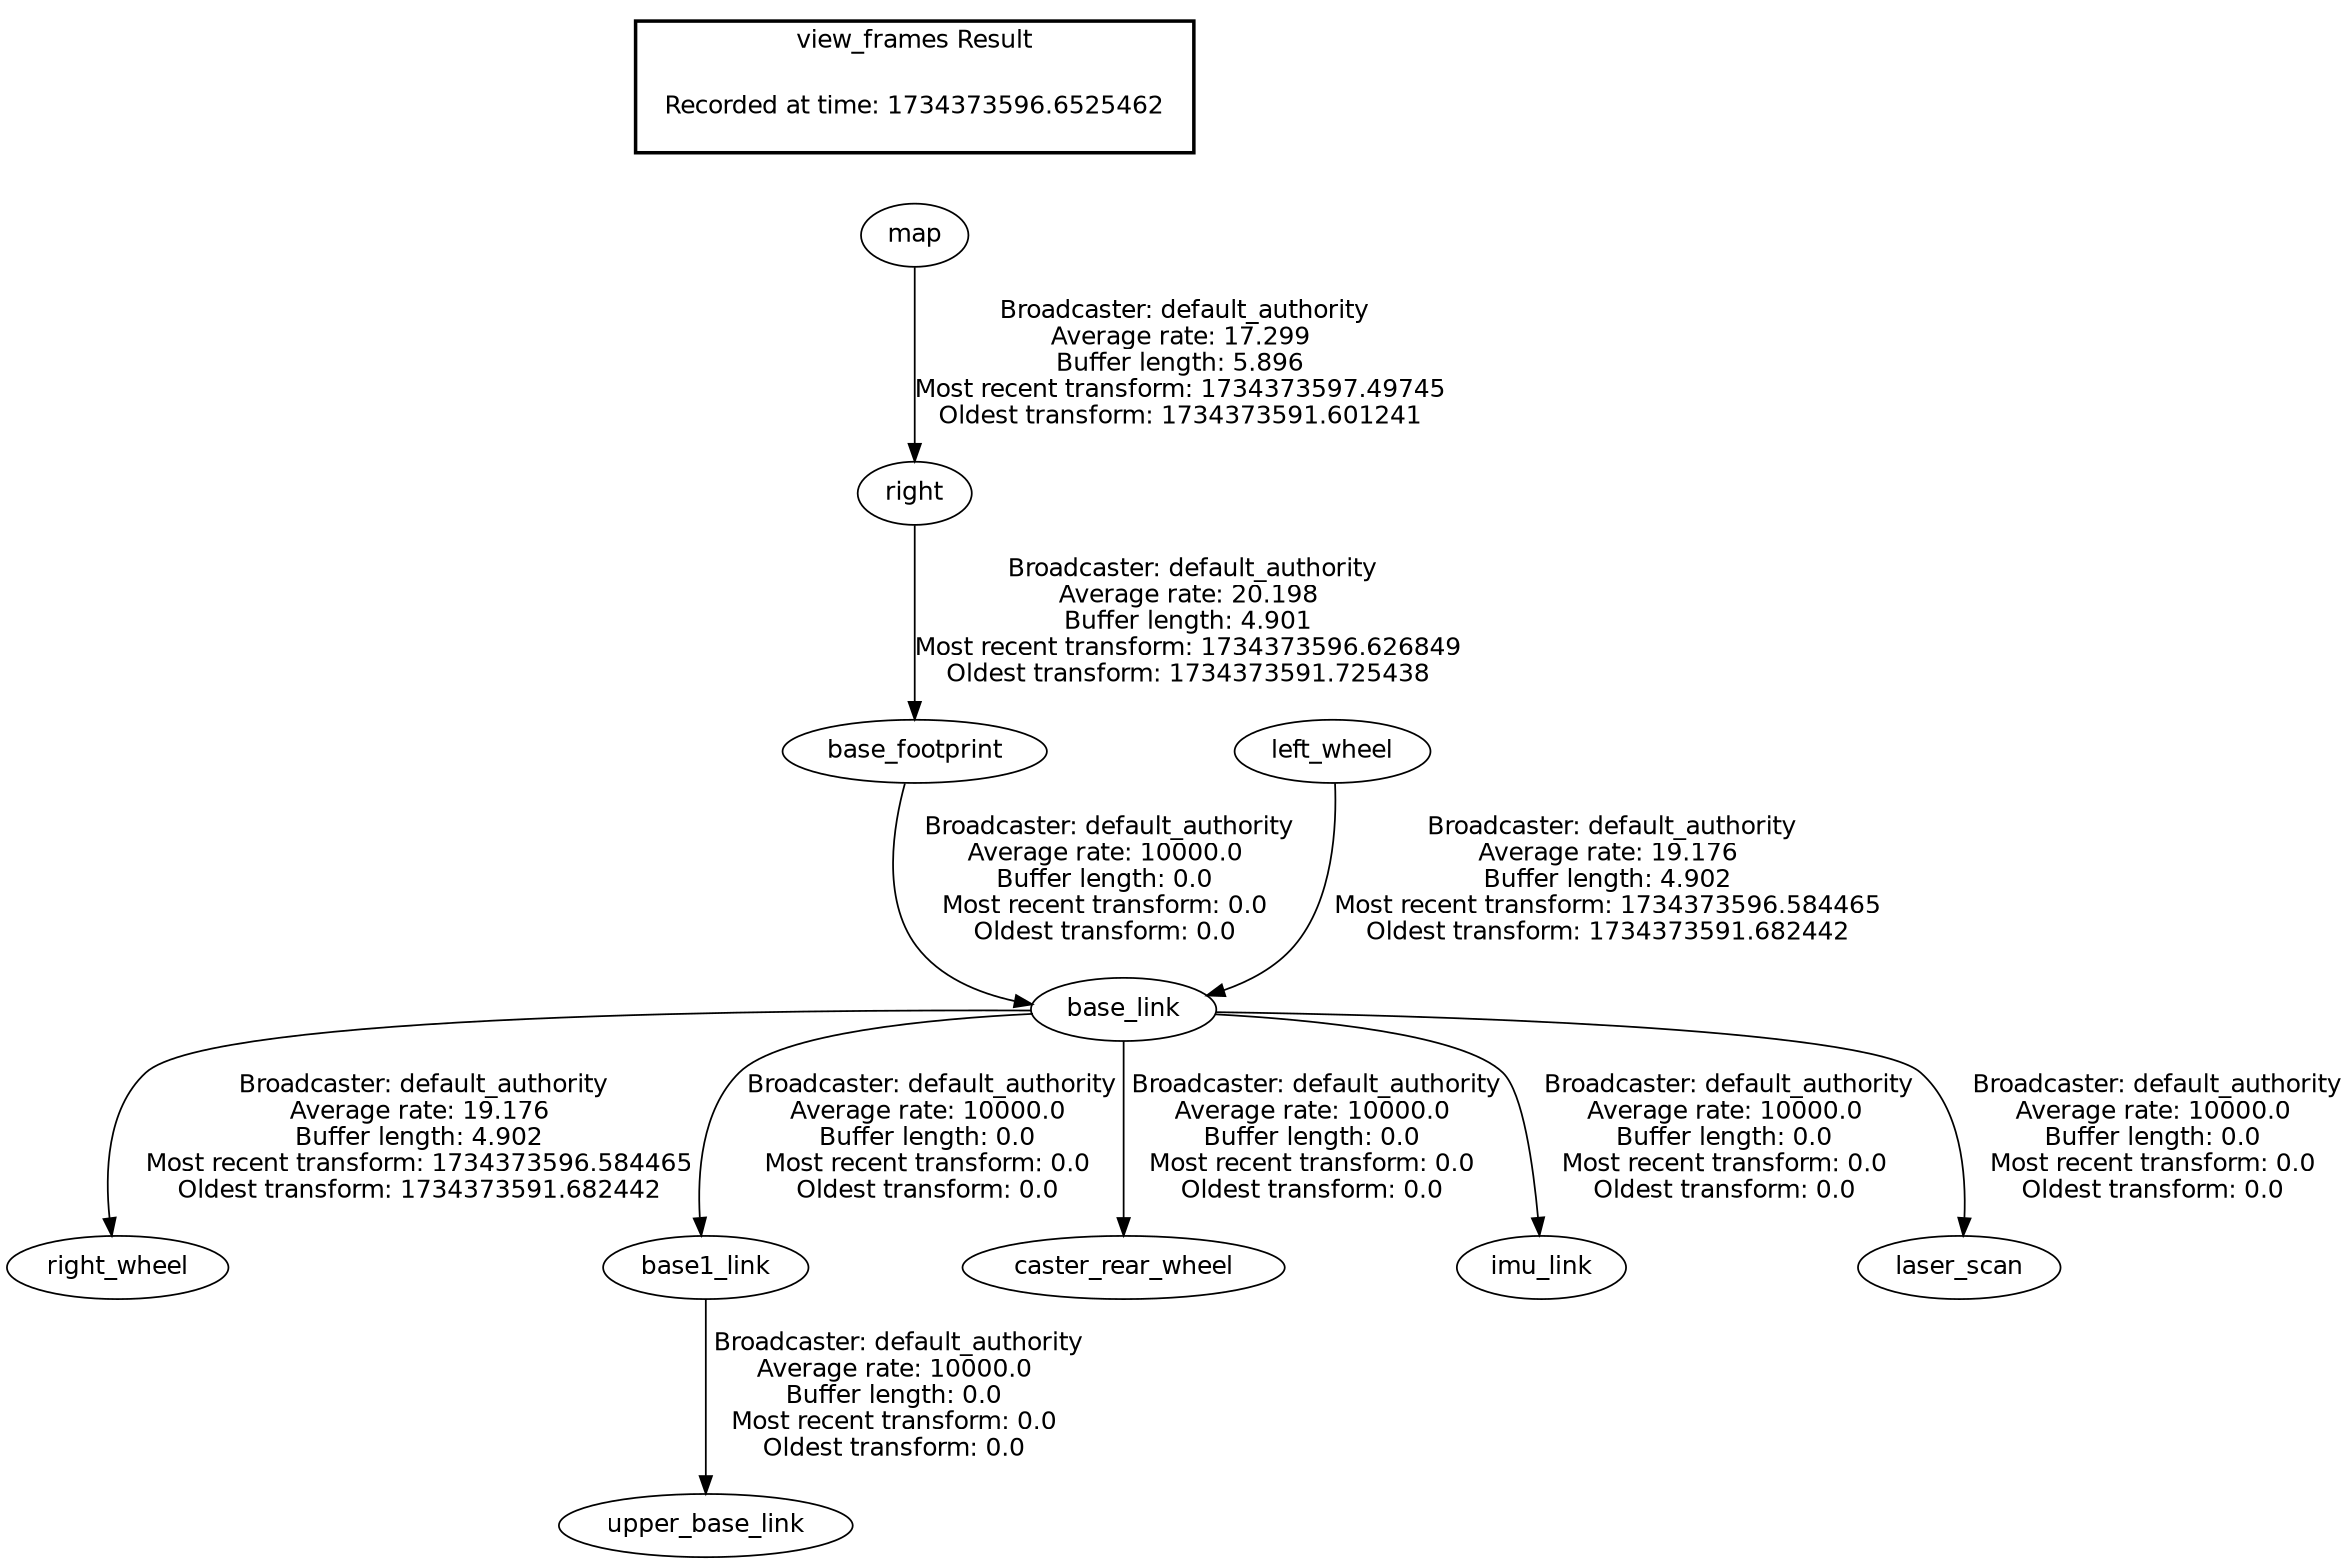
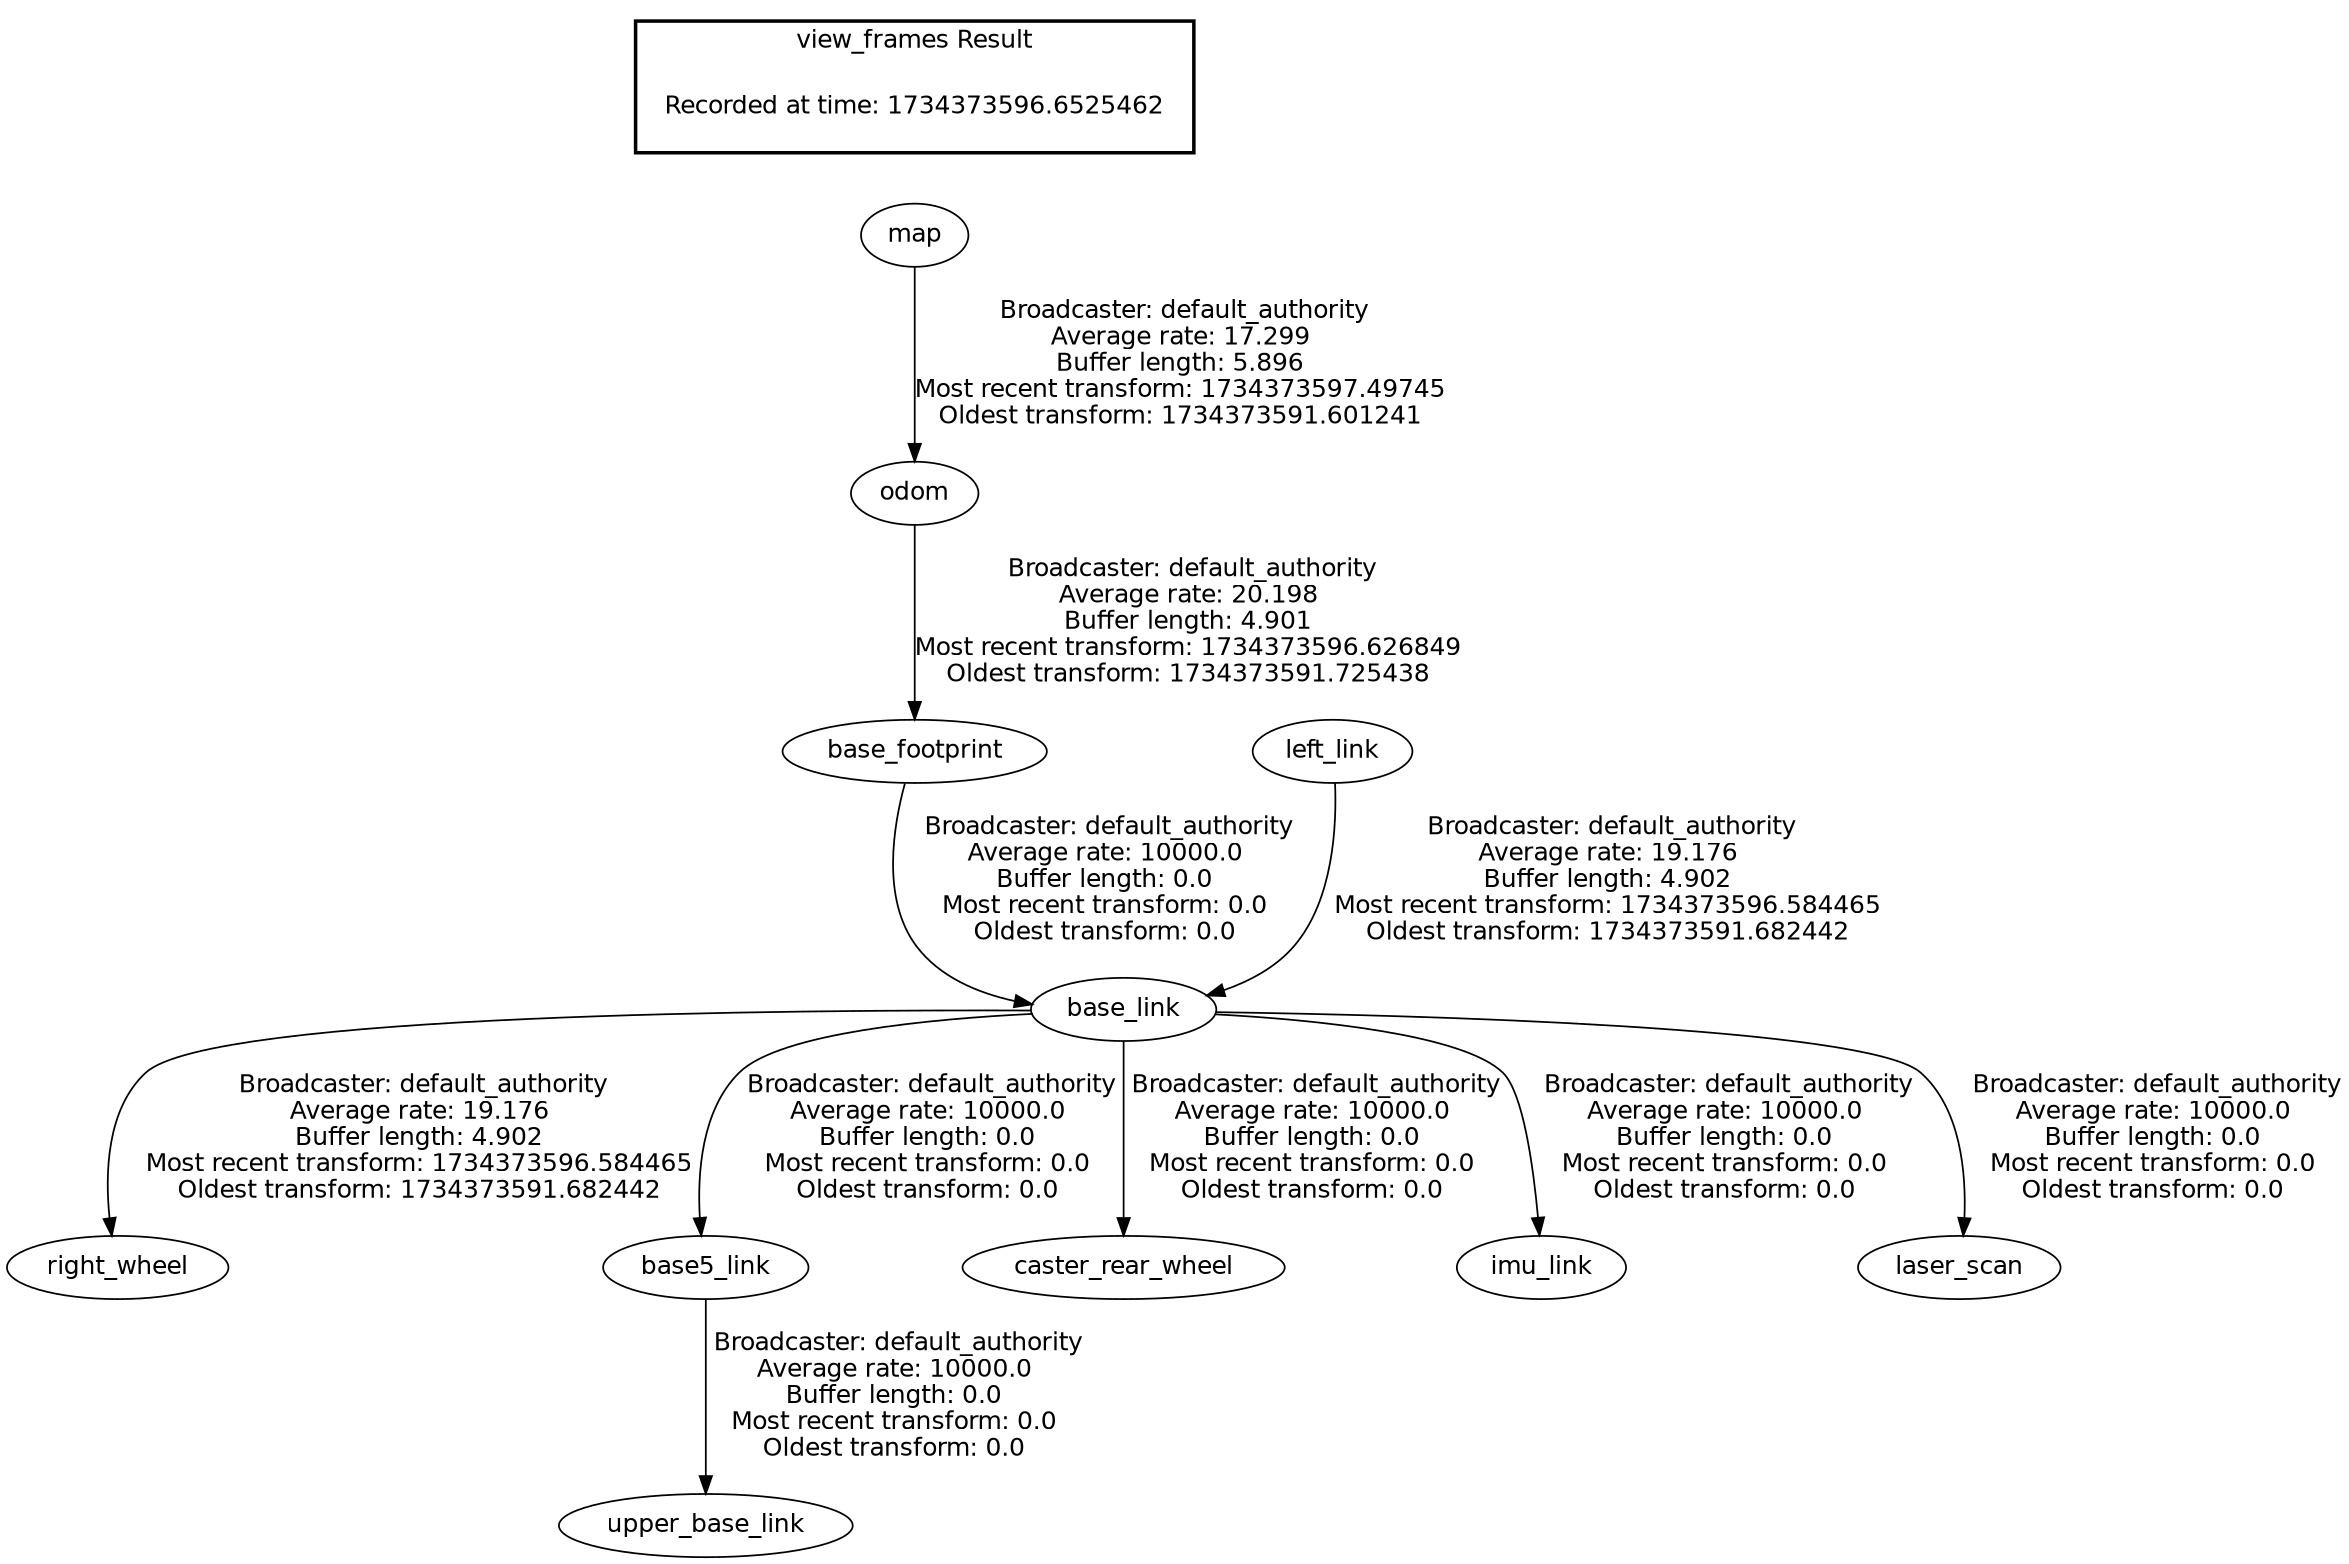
(915, 493) -> (915, 493)
(1333, 751) -> (1333, 751)
(706, 1268) -> (706, 1268)
